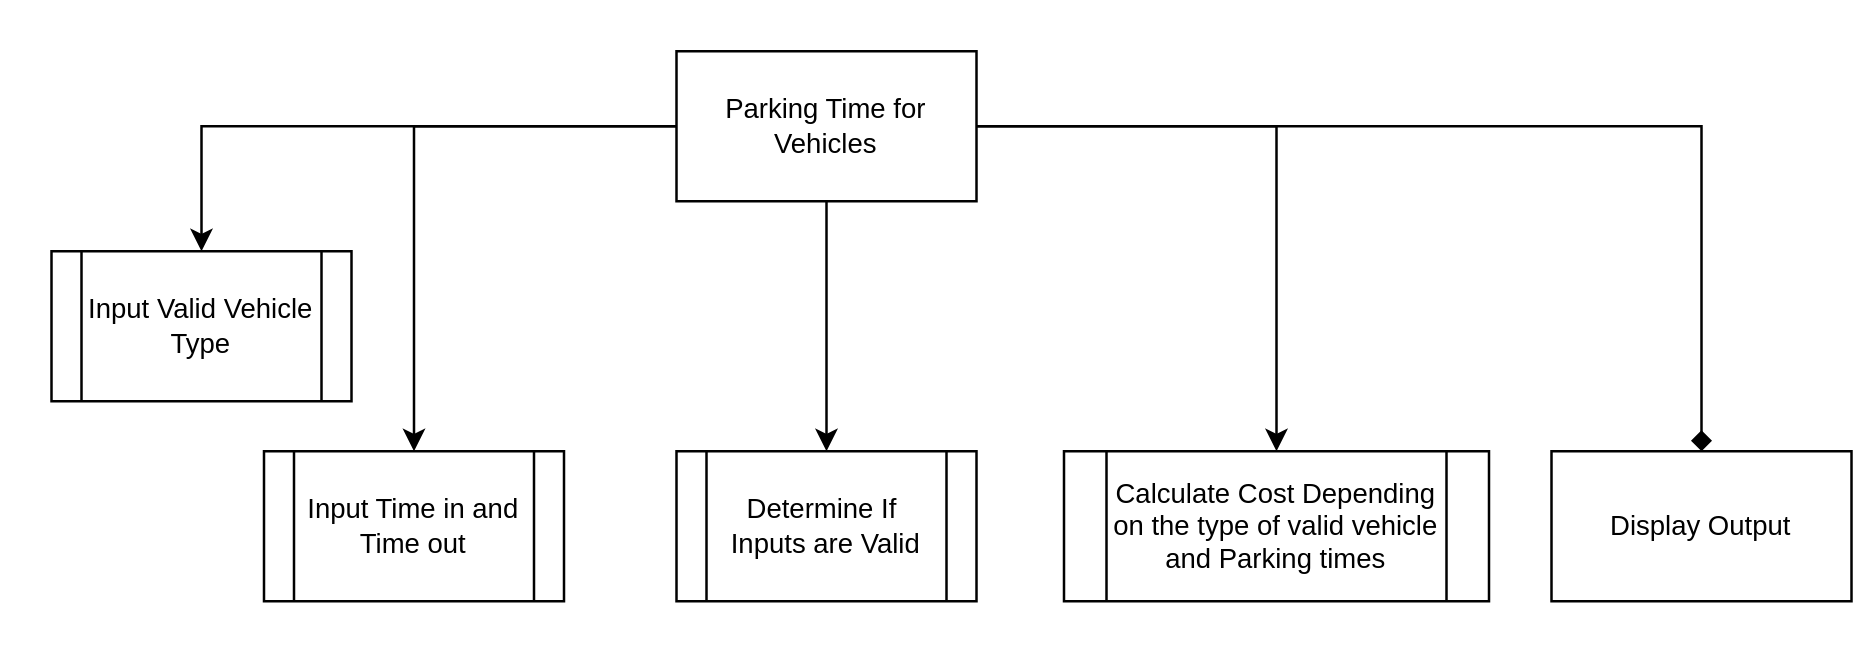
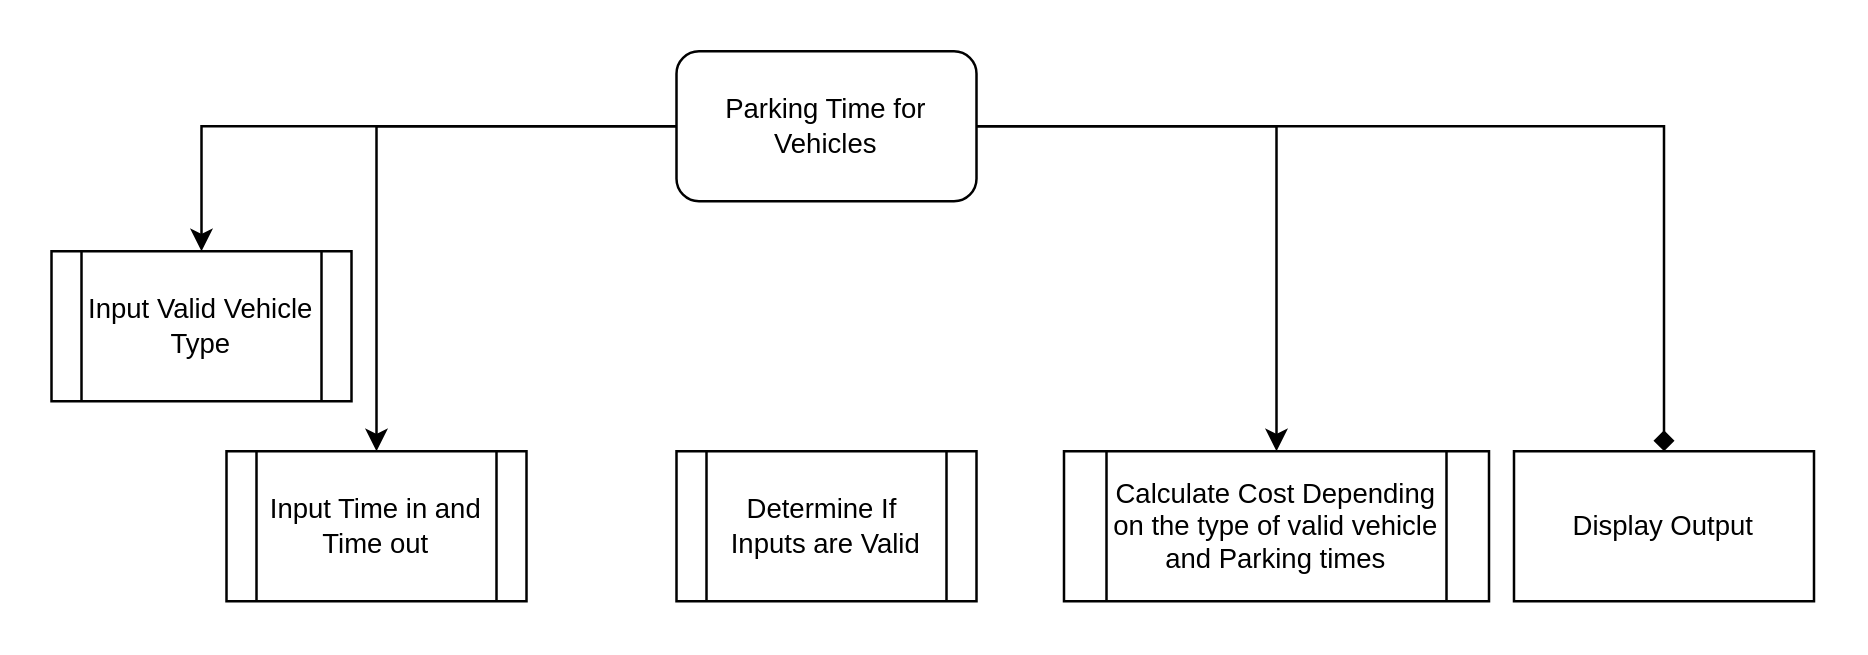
(826, 126) -> (826, 126)
(826, 318) -> none
(414, 526) -> (376, 526)
(1701, 526) -> (1664, 526)
